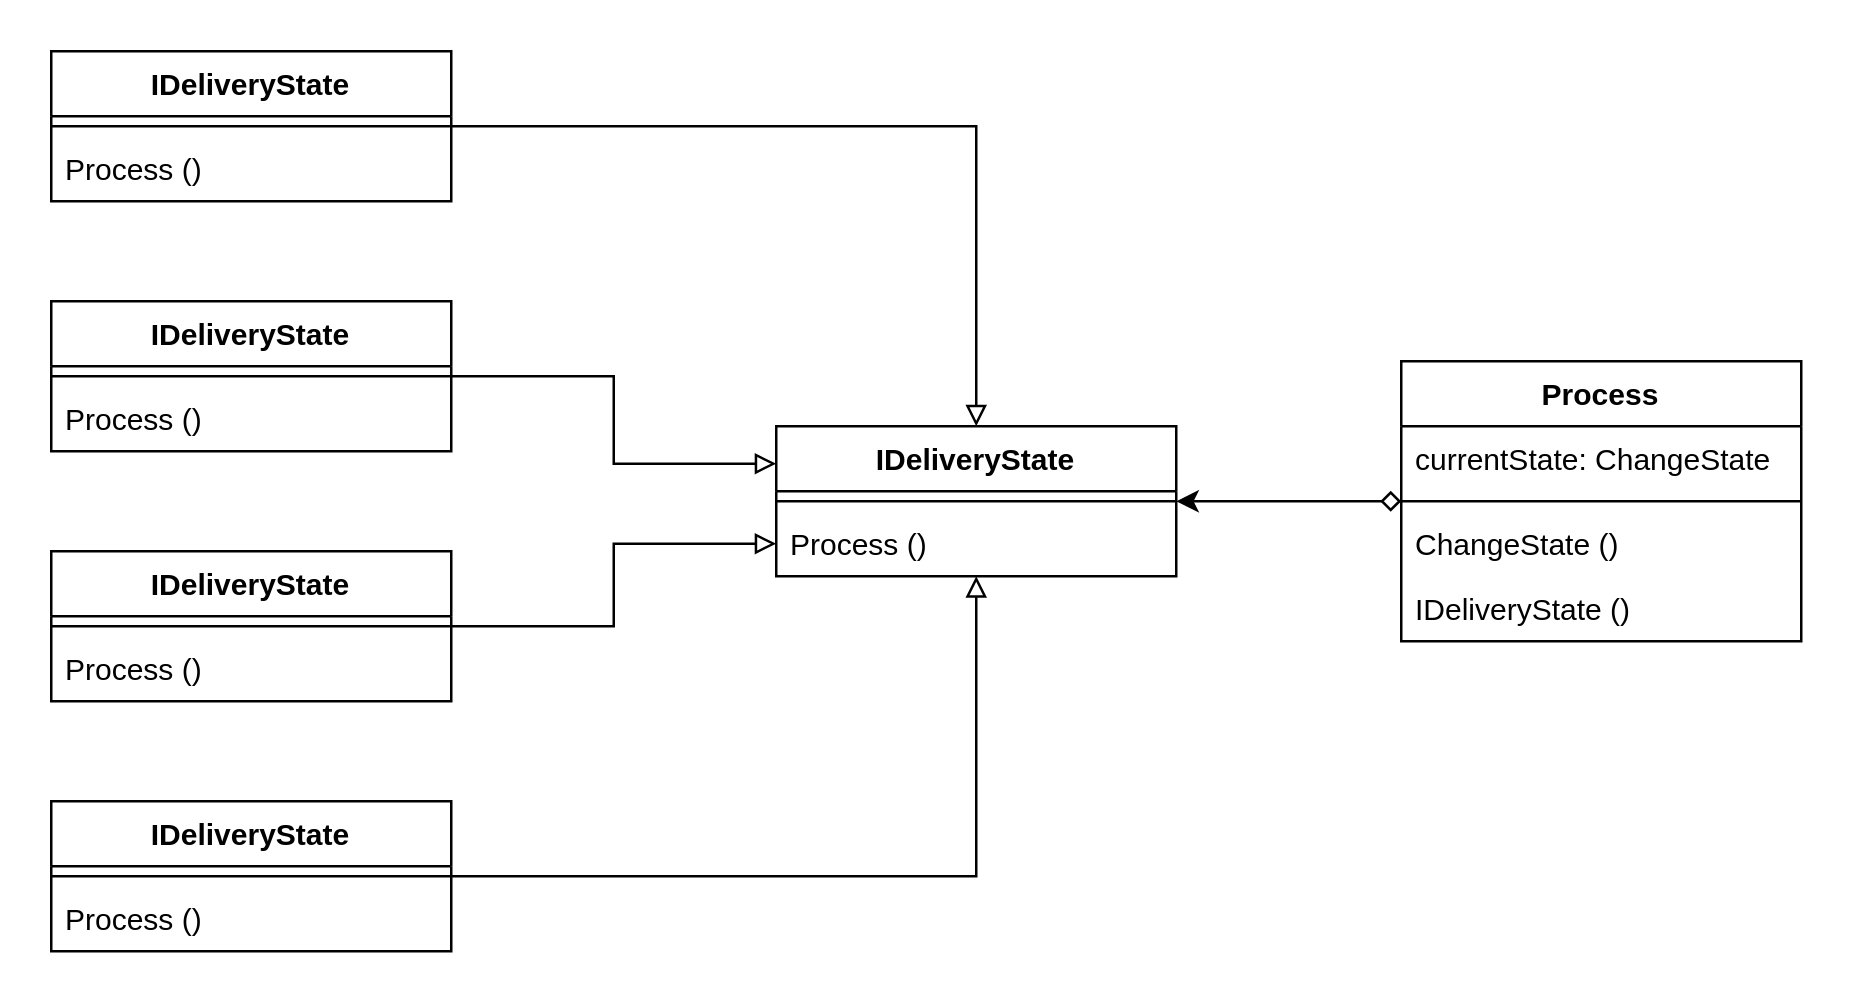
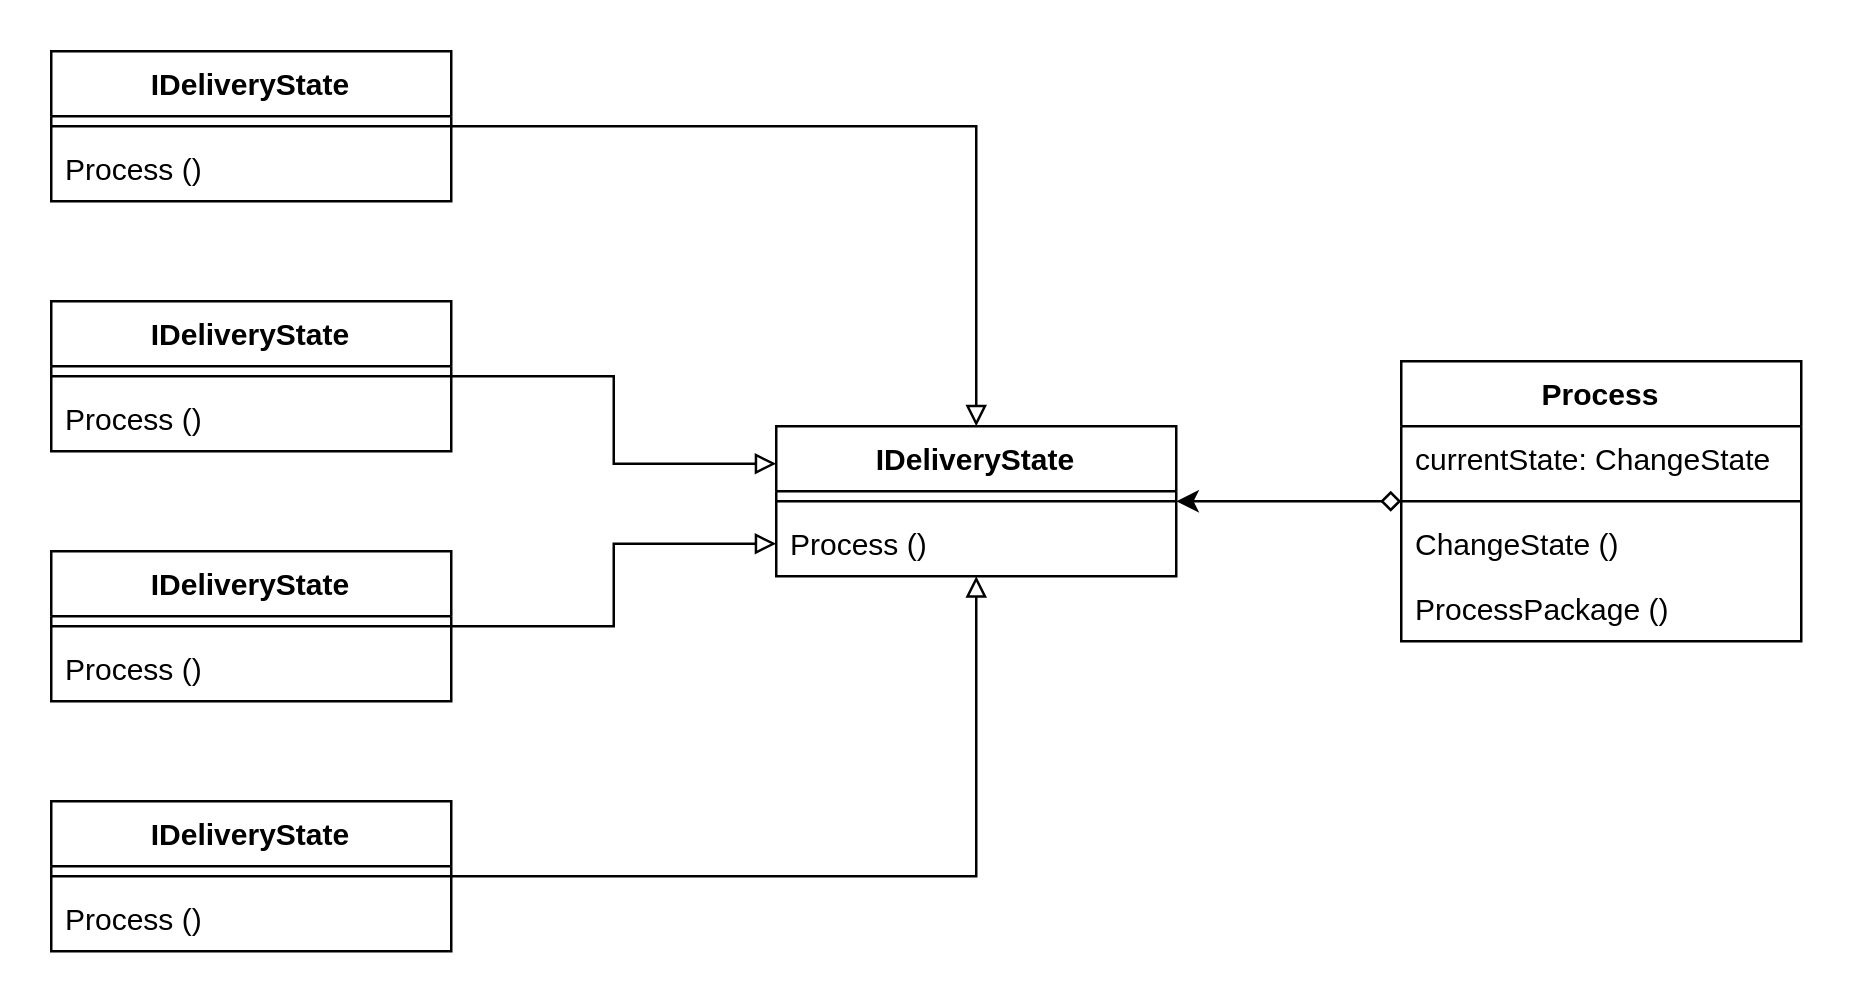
(1547, 612) -> (1555, 612)
